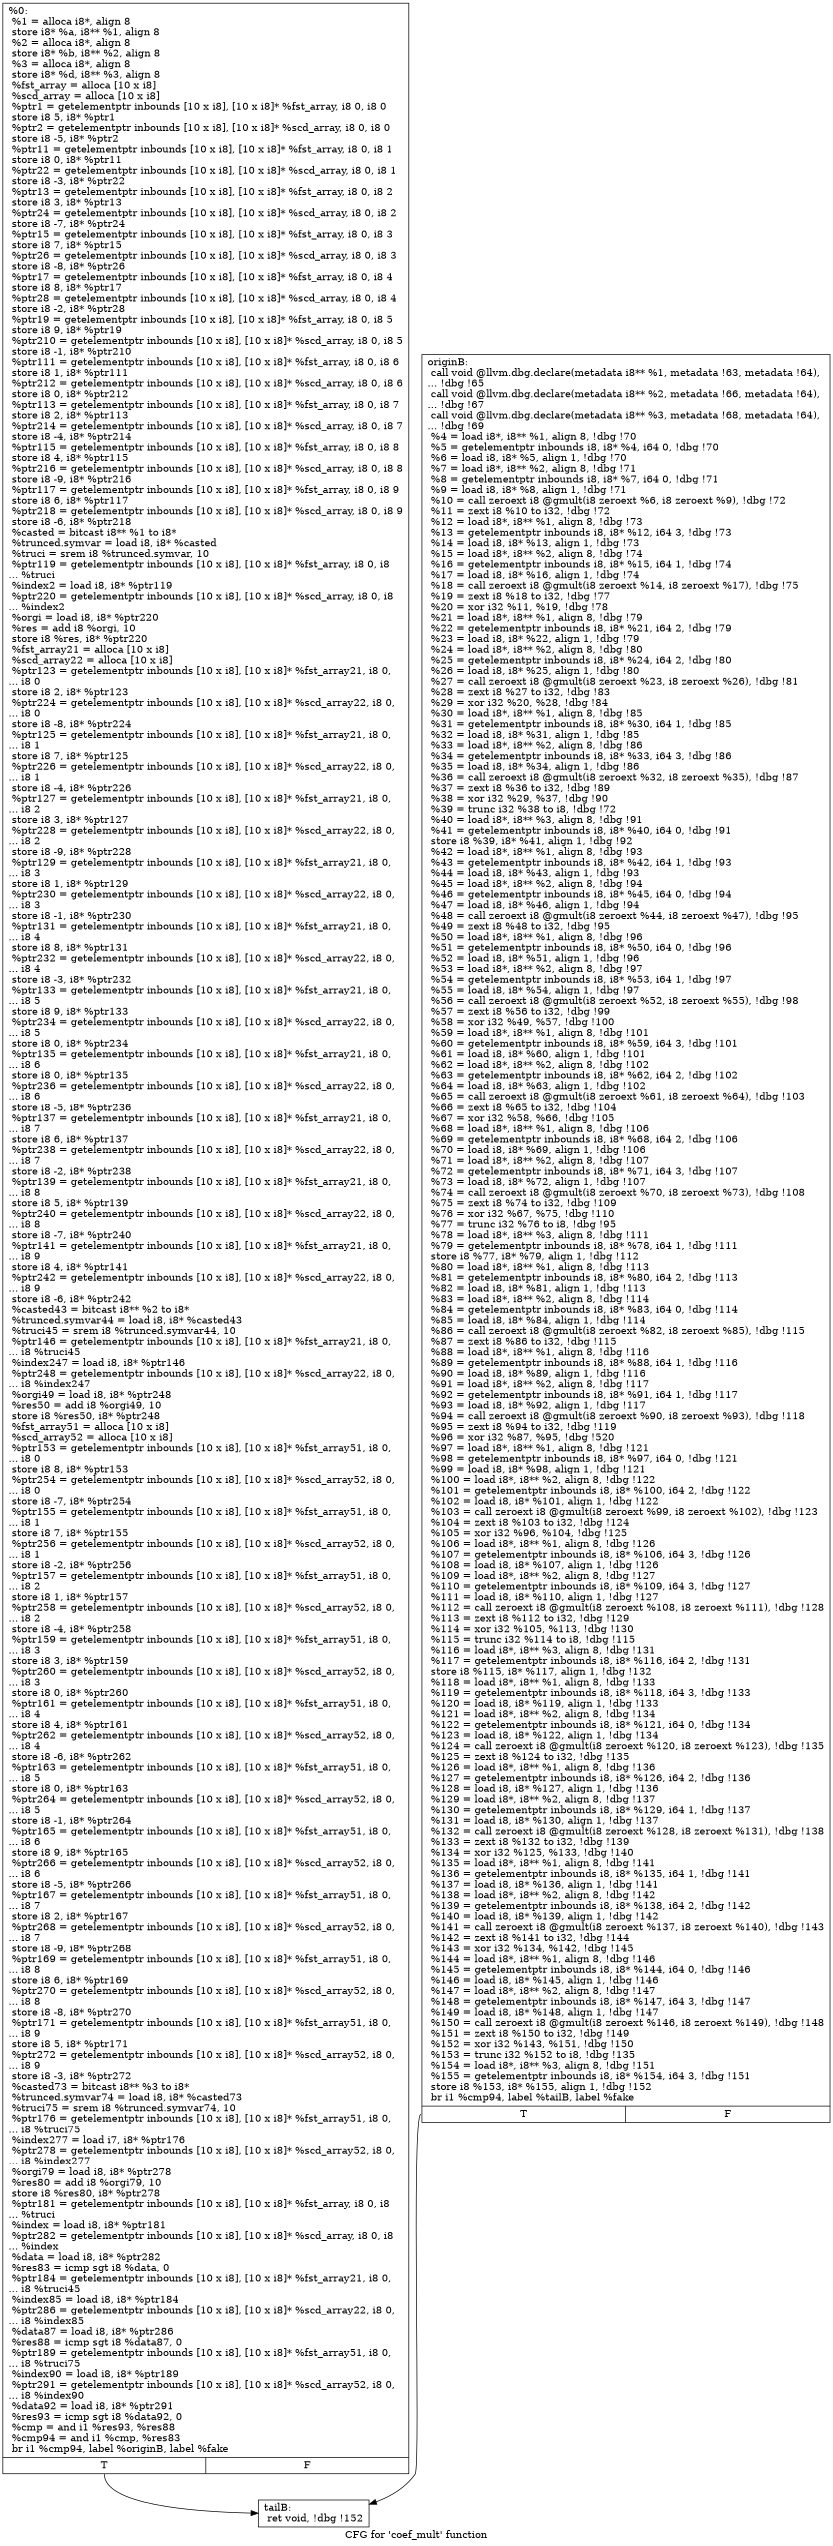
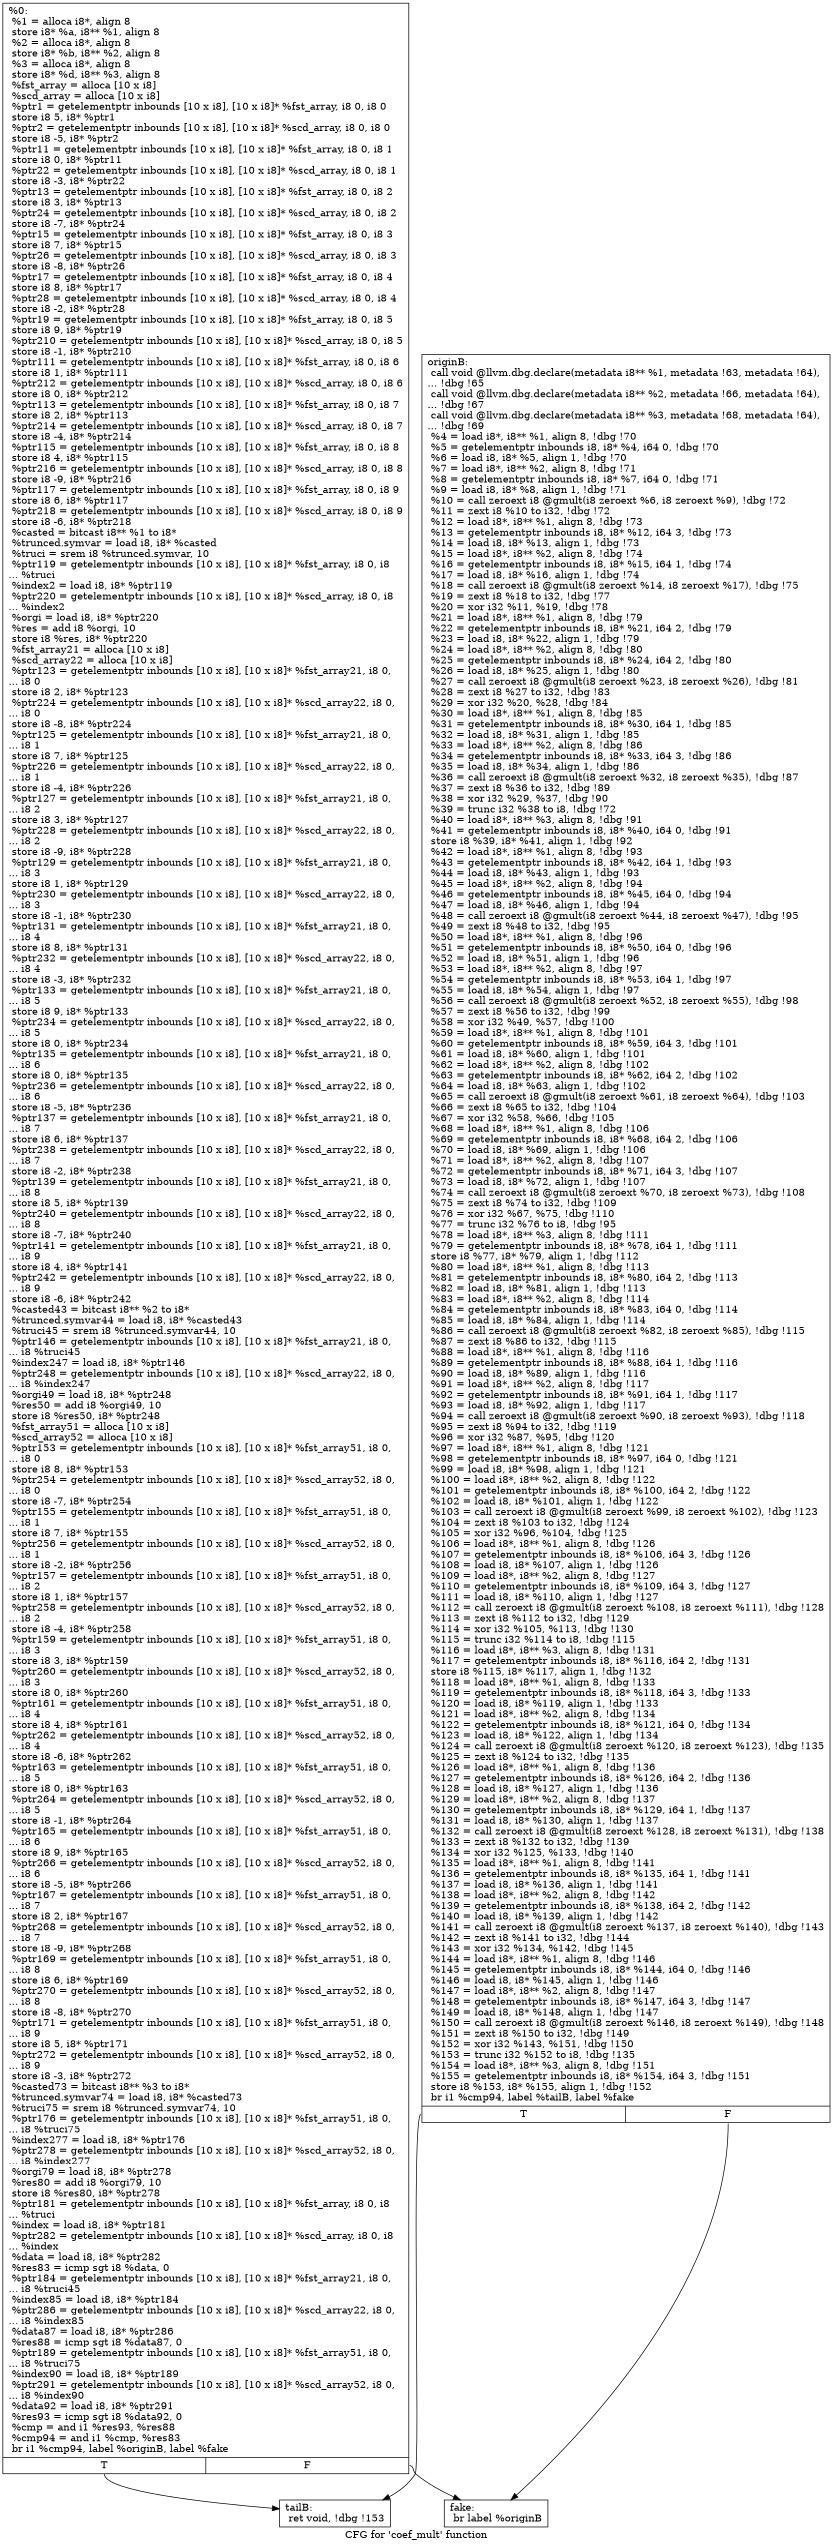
(521, 1438) -> (521, 1438)
(97, 2140) -> (97, 2140)
none -> (496, 2513)
(314, 2518) -> (335, 2518)
